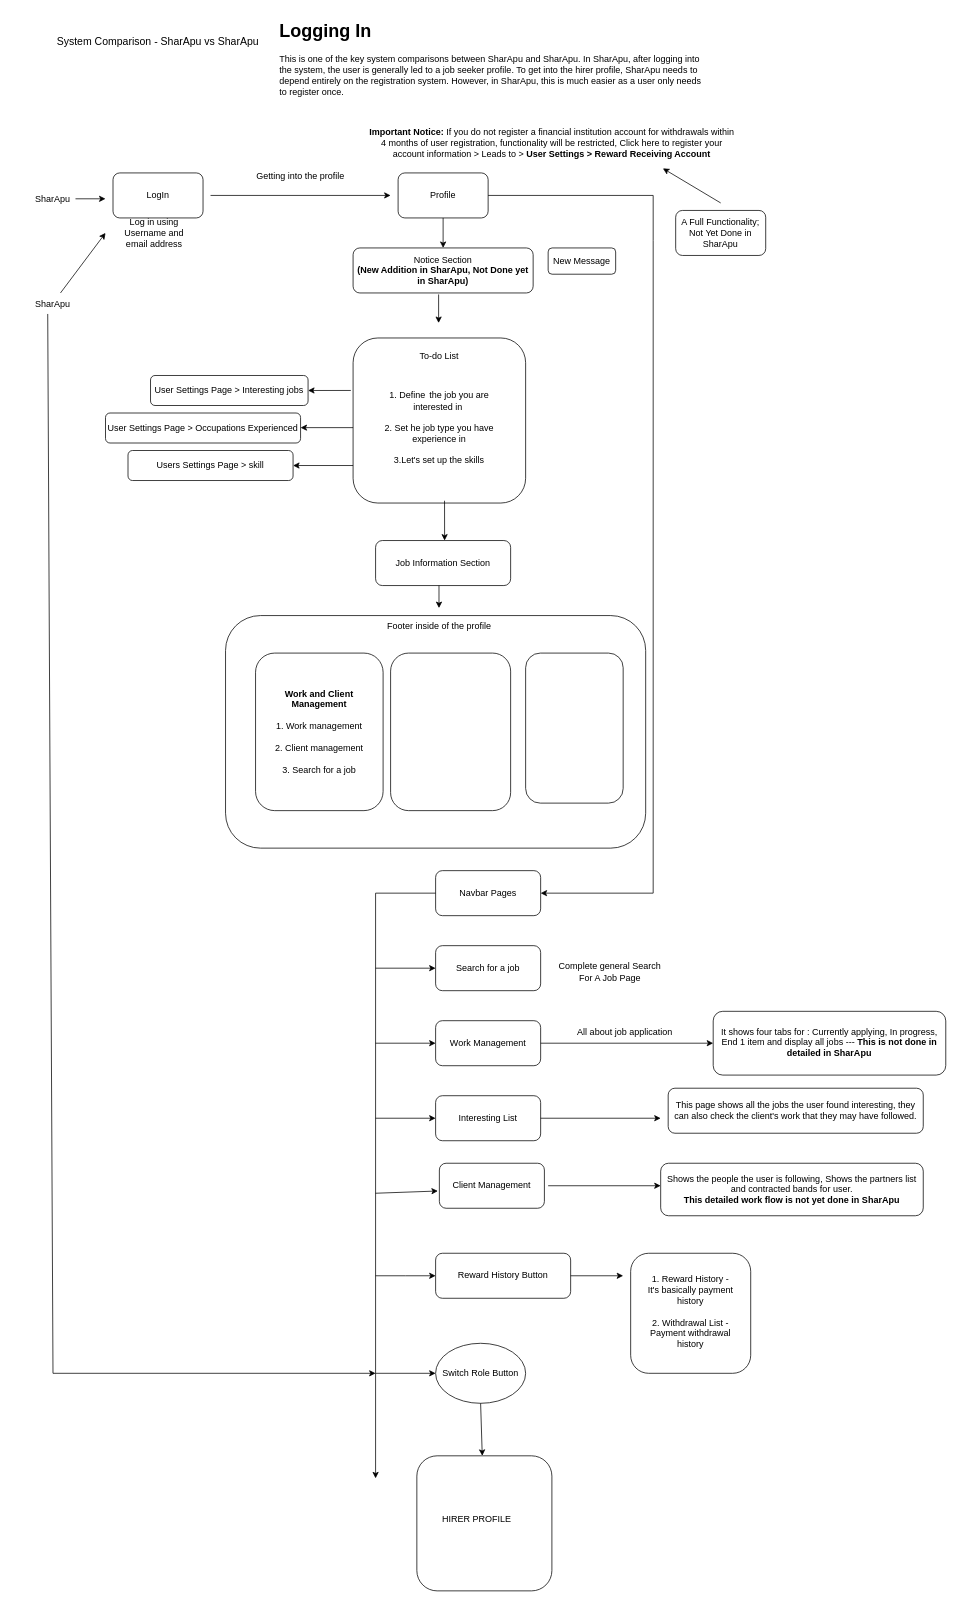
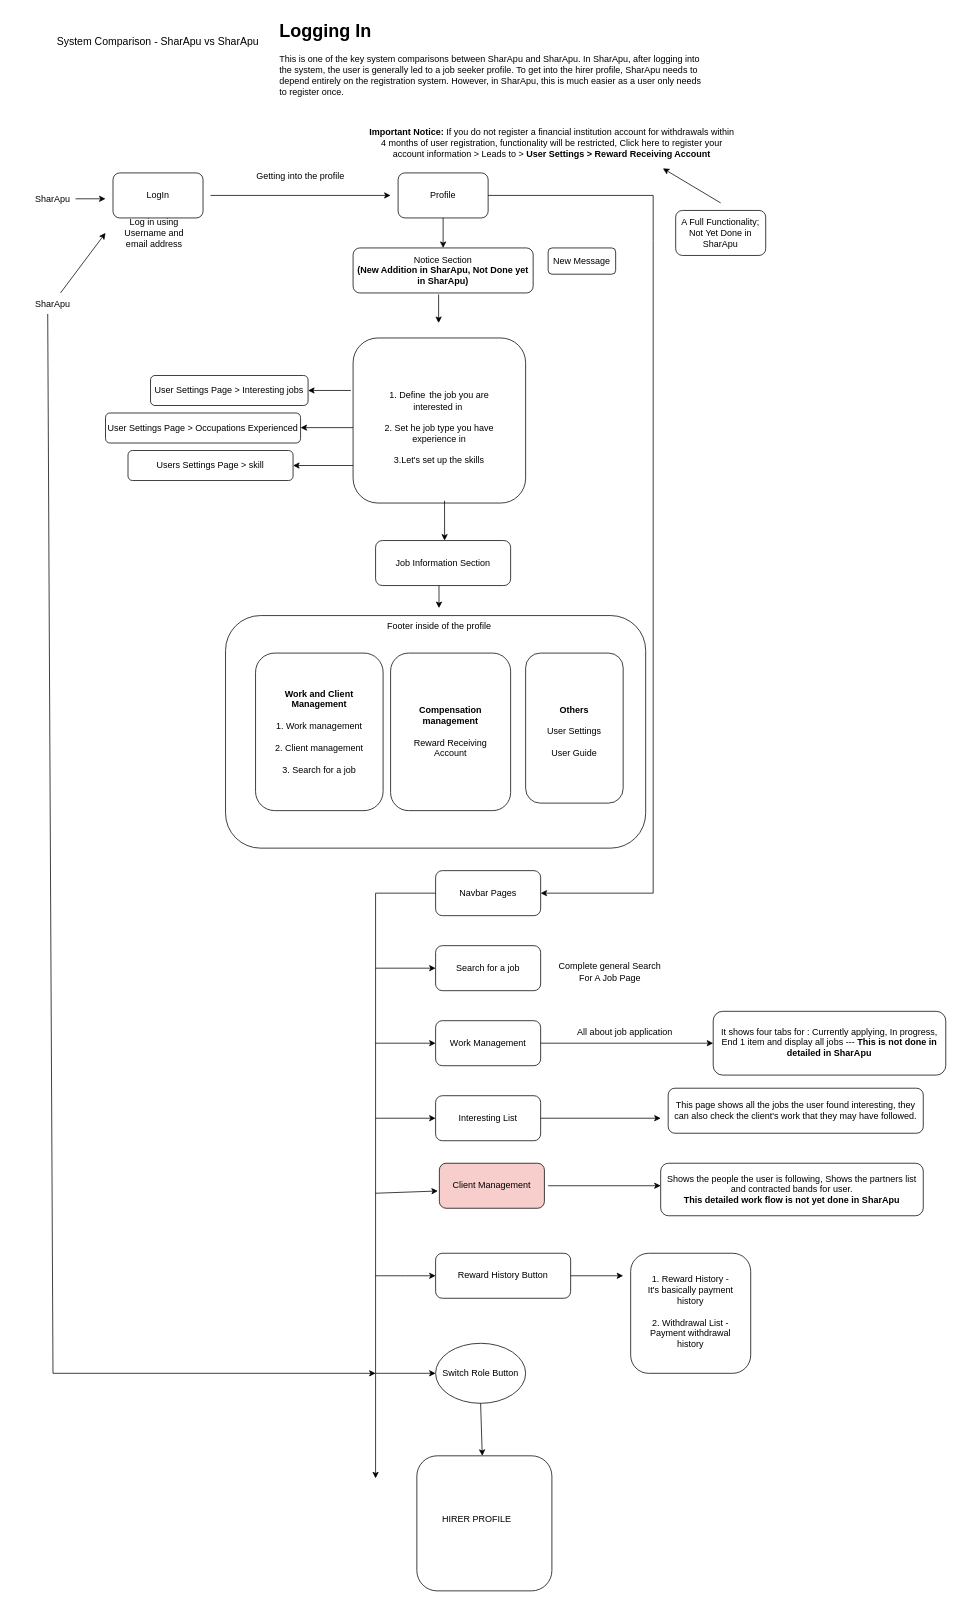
(439, 357) -> none
none -> (450, 732)
none -> (574, 732)
(492, 1185) -> (492, 1185)
